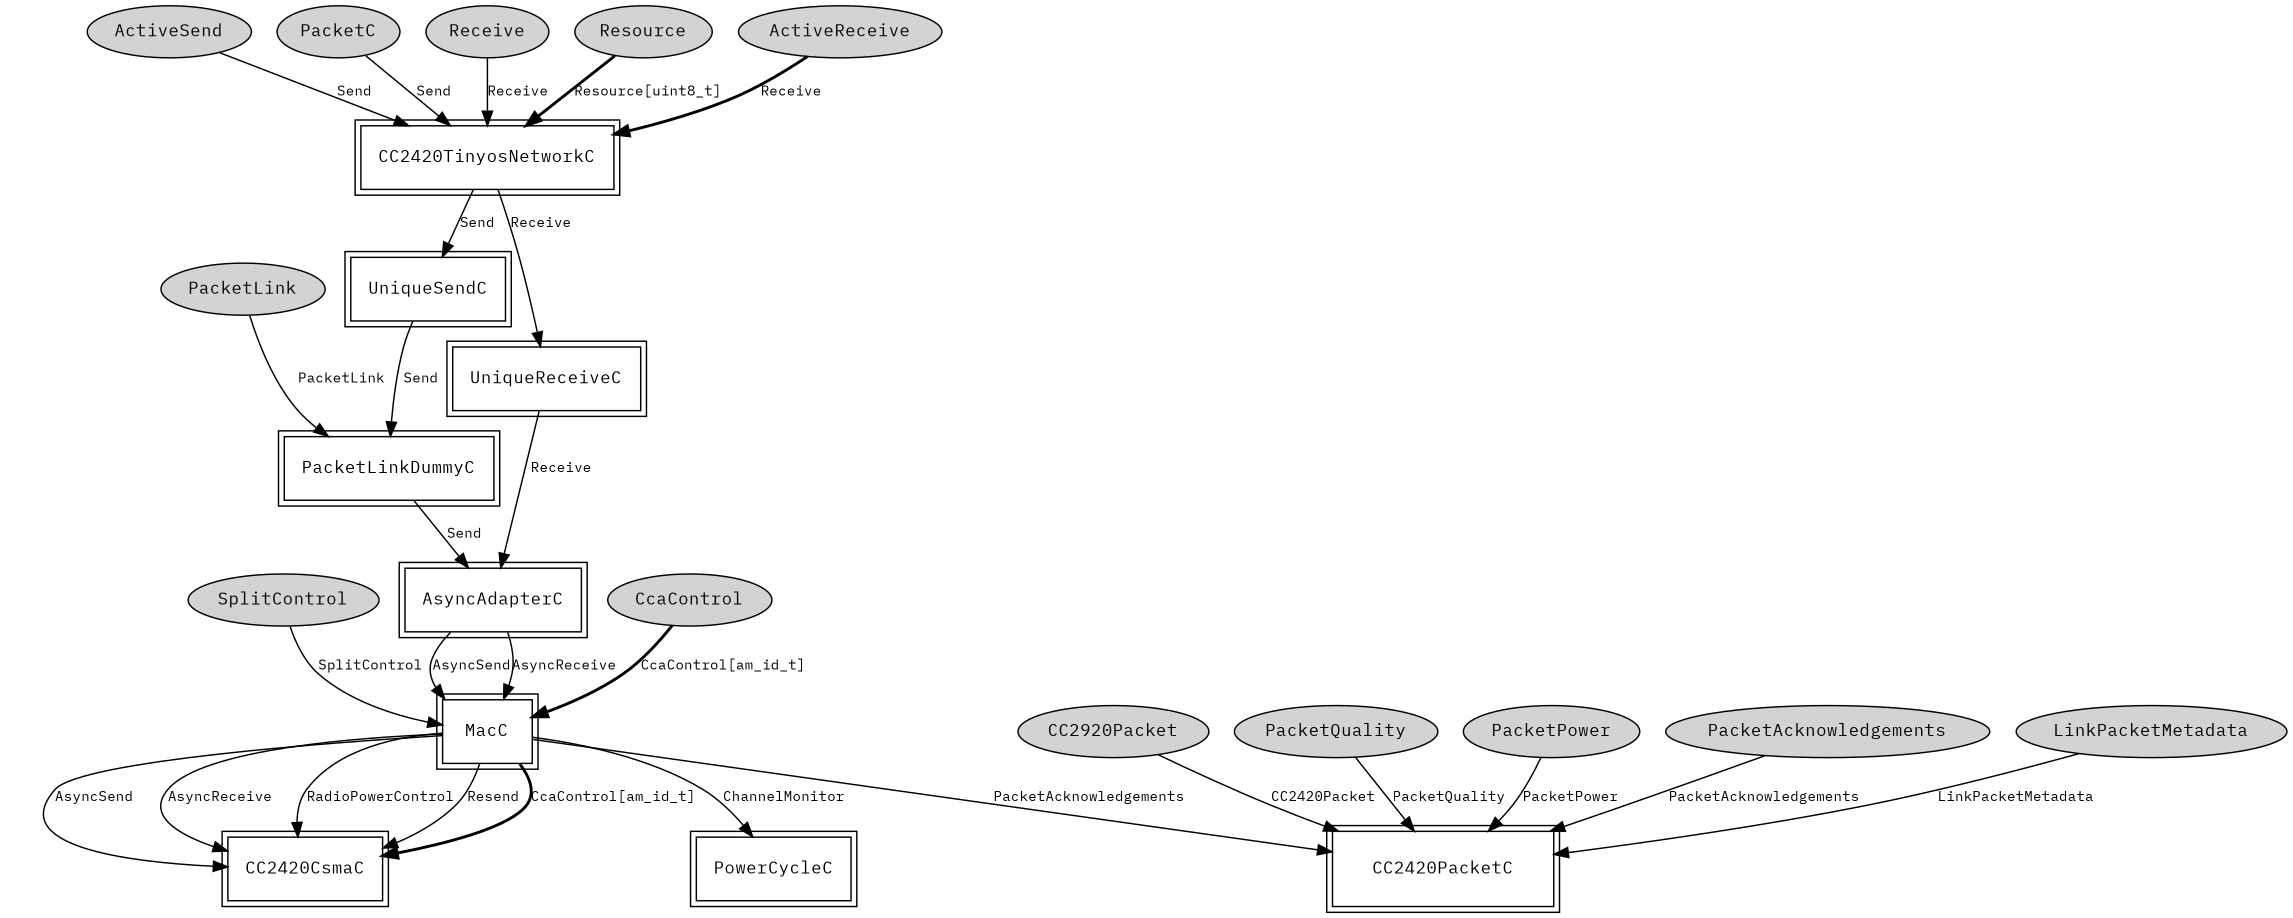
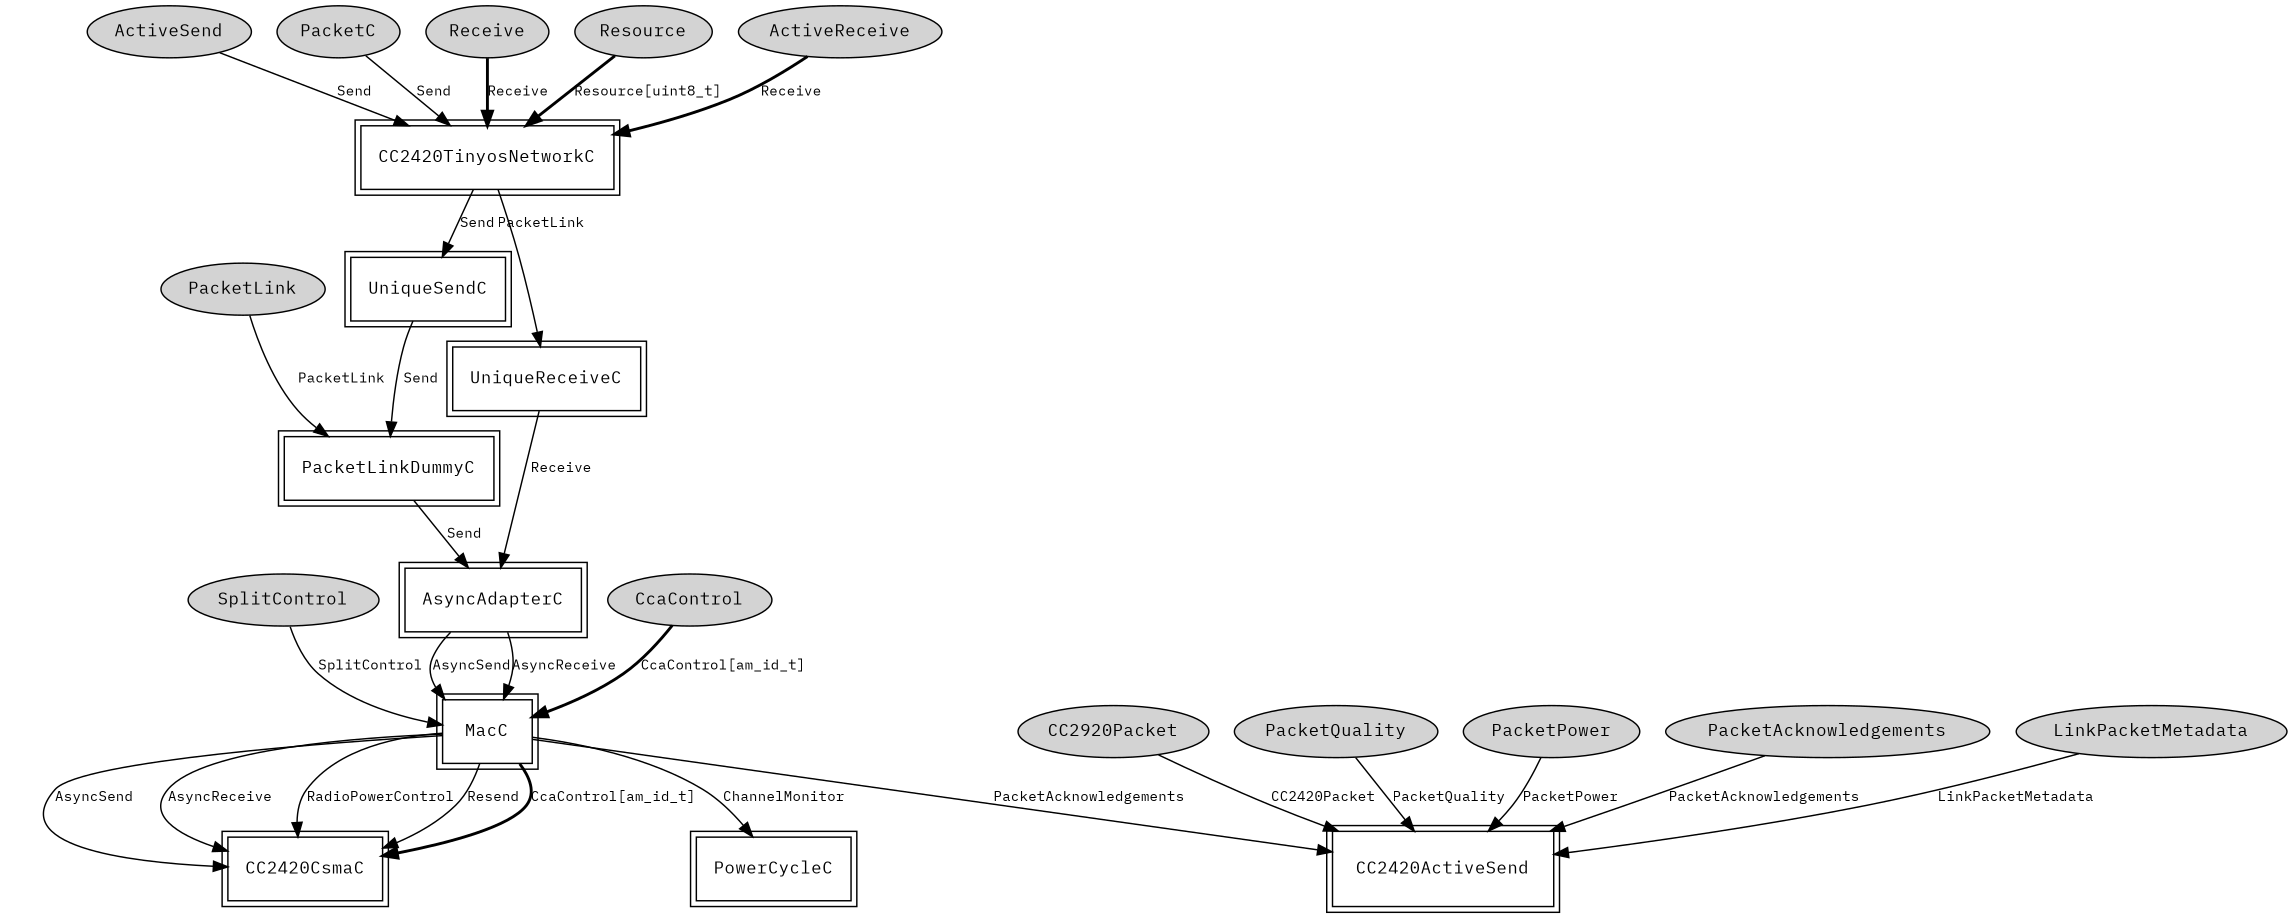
(487, 84) -> (487, 84)
(542, 223) -> (542, 223)
(1443, 869) -> (1443, 869)
